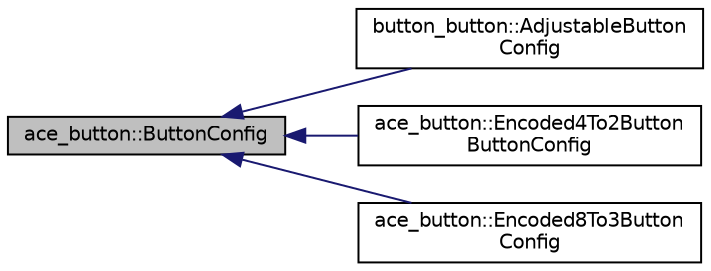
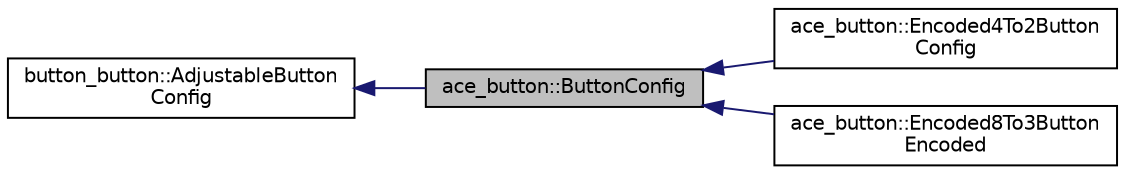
(327, 90) -> (400, 88)
(530, 136) -> (946, 39)
(530, 233) -> (946, 136)
